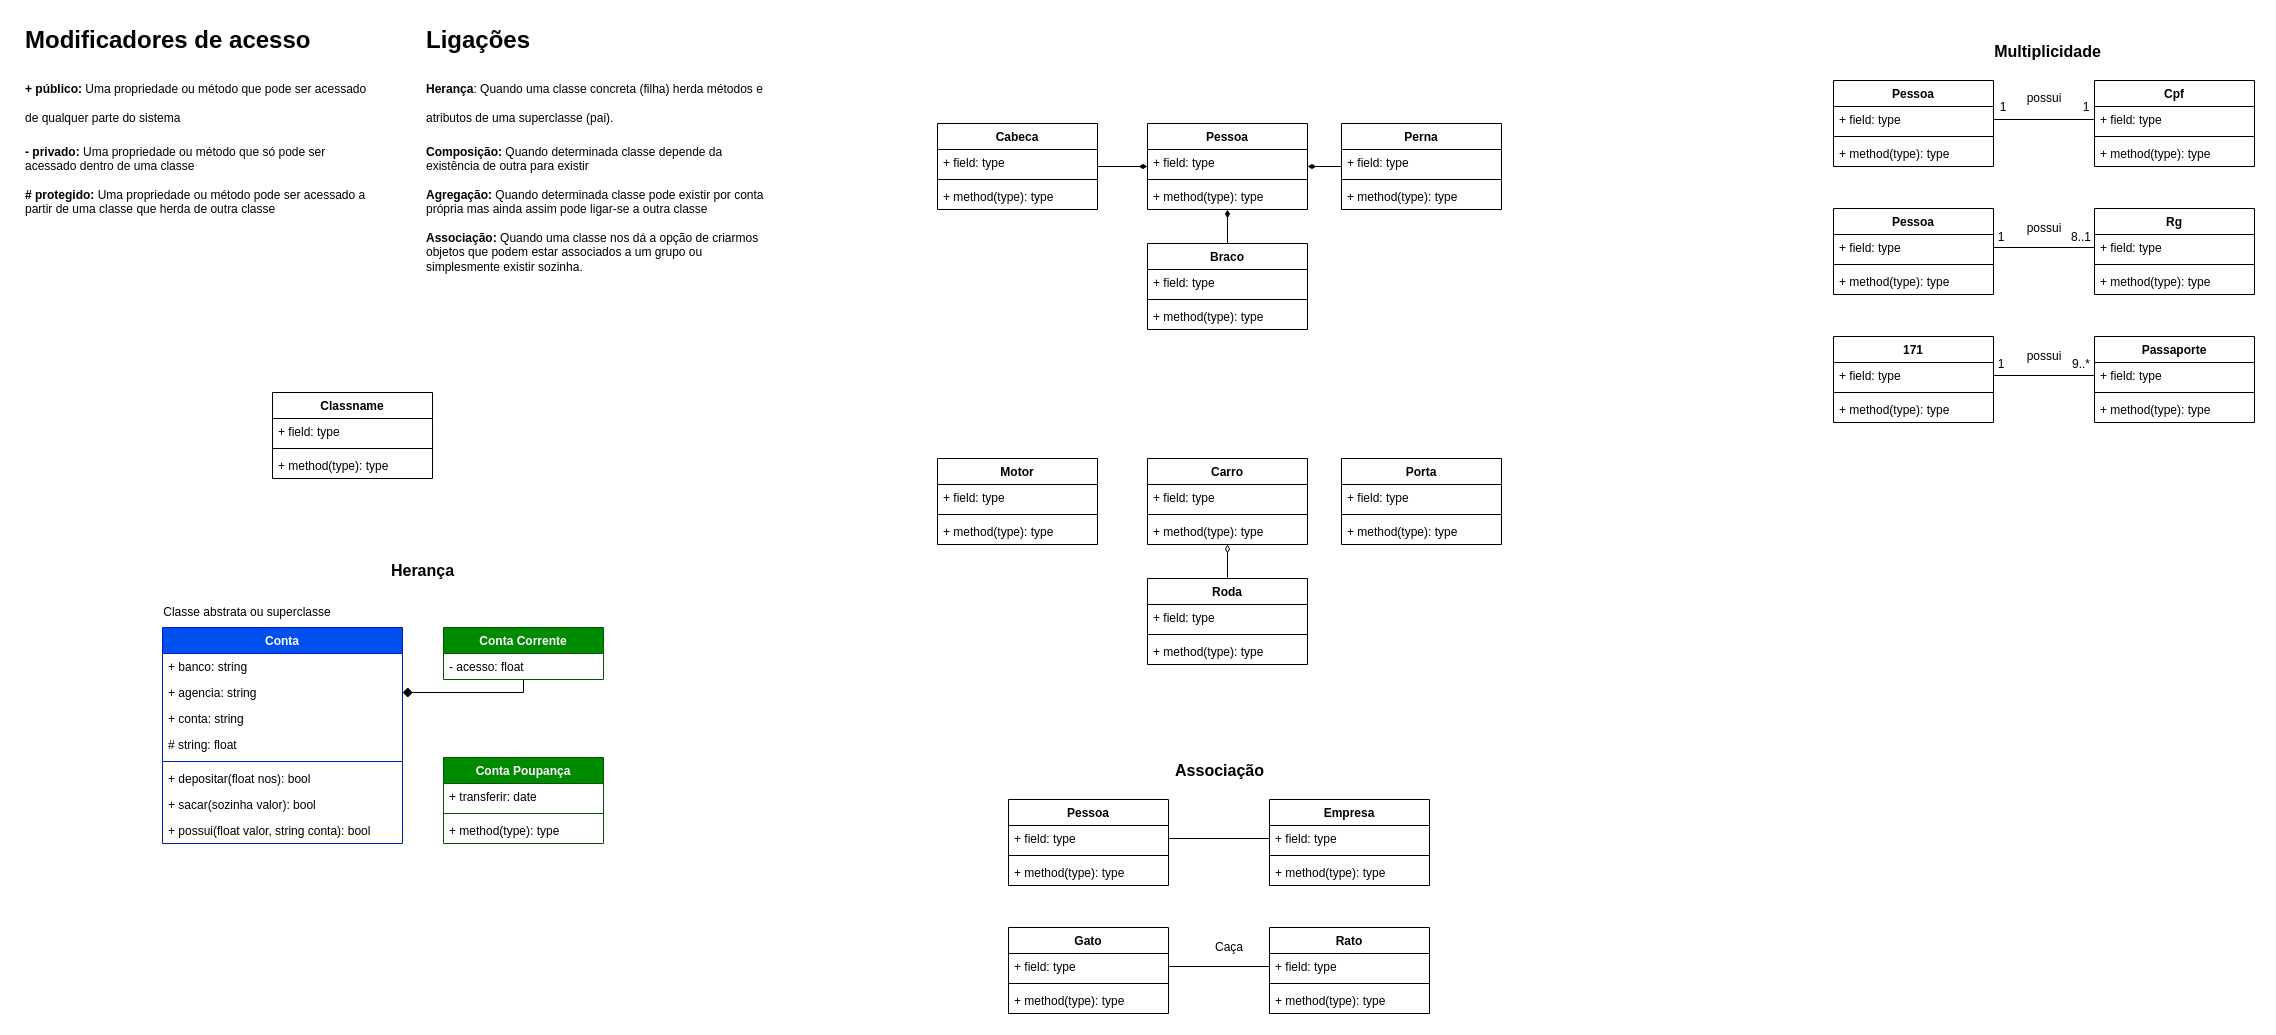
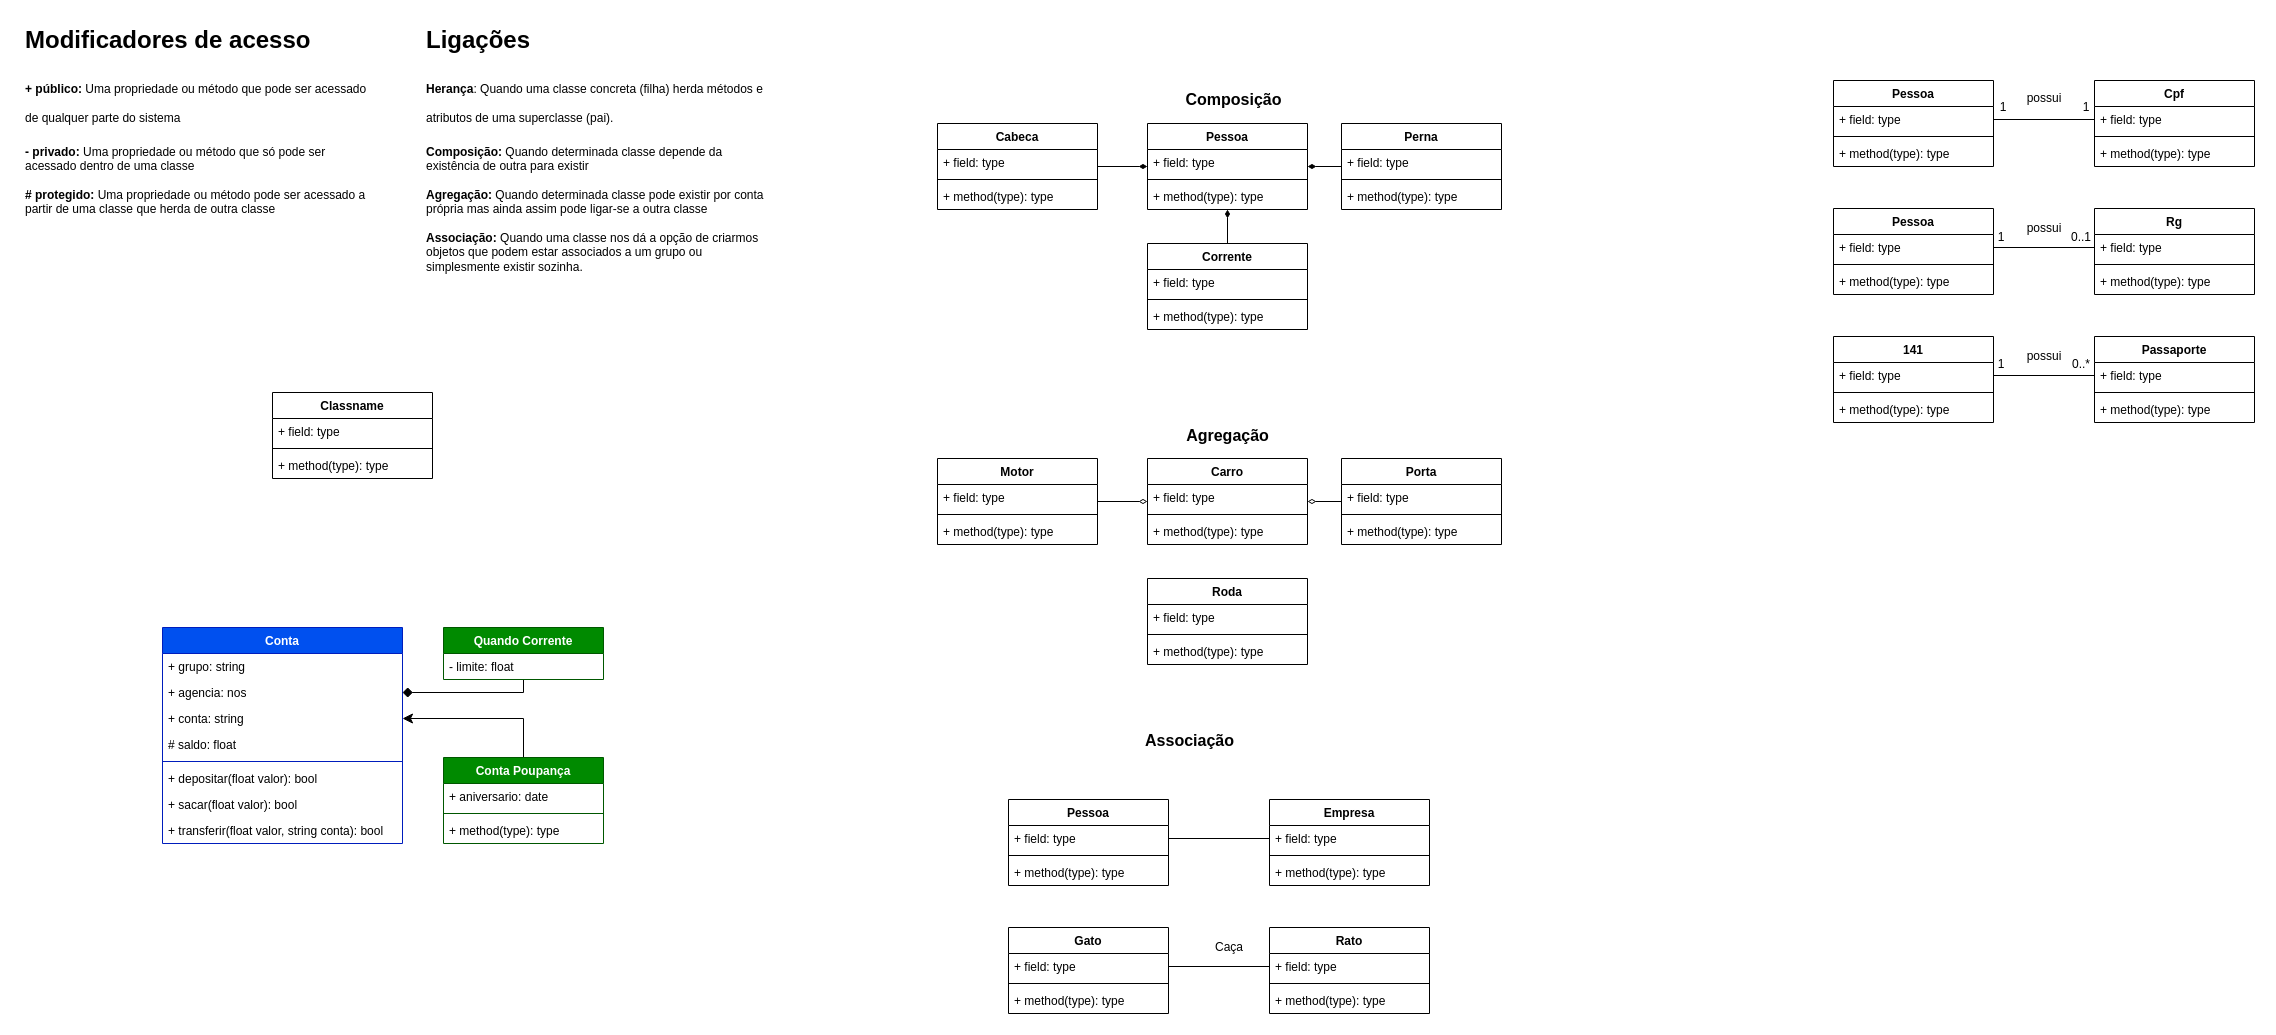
(2048, 52) -> none
none -> (1234, 100)
(2082, 238) -> (2082, 238)
(1228, 258) -> (1228, 258)
(1914, 351) -> (1914, 351)
(2082, 365) -> (2082, 365)
none -> (1228, 436)
none -> (1119, 502)
none -> (1322, 502)
(1228, 560) -> none
(423, 571) -> none
(248, 613) -> none
(524, 642) -> (524, 642)
(213, 668) -> (213, 668)
(494, 668) -> (489, 668)
(218, 694) -> (209, 694)
none -> (486, 719)
(211, 746) -> (208, 746)
(1219, 771) -> (1189, 741)
(252, 780) -> (257, 780)
(504, 798) -> (506, 798)
(252, 806) -> (245, 806)
(284, 839) -> (284, 839)
